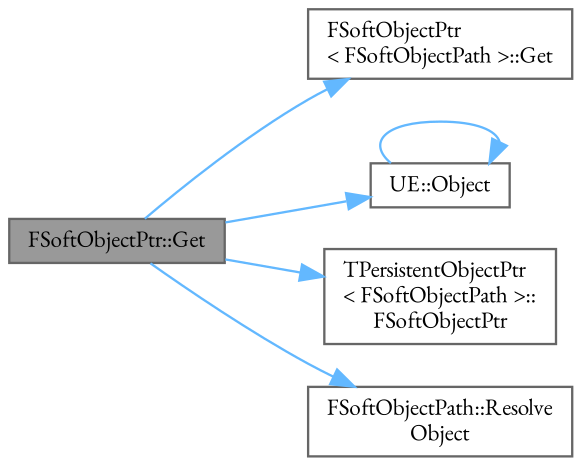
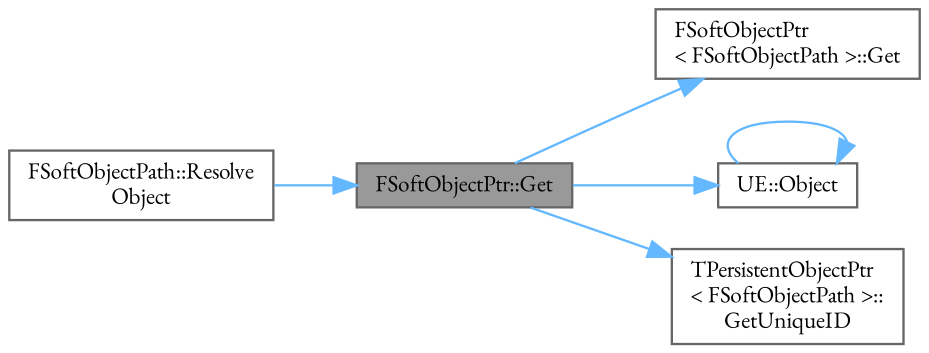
(440, 297) -> (788, 297)
(240, 323) -> (304, 185)
